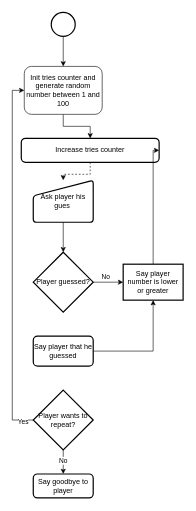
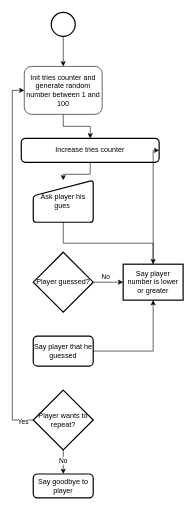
(82, 174) -> (82, 174)
(63, 246) -> (106, 243)
